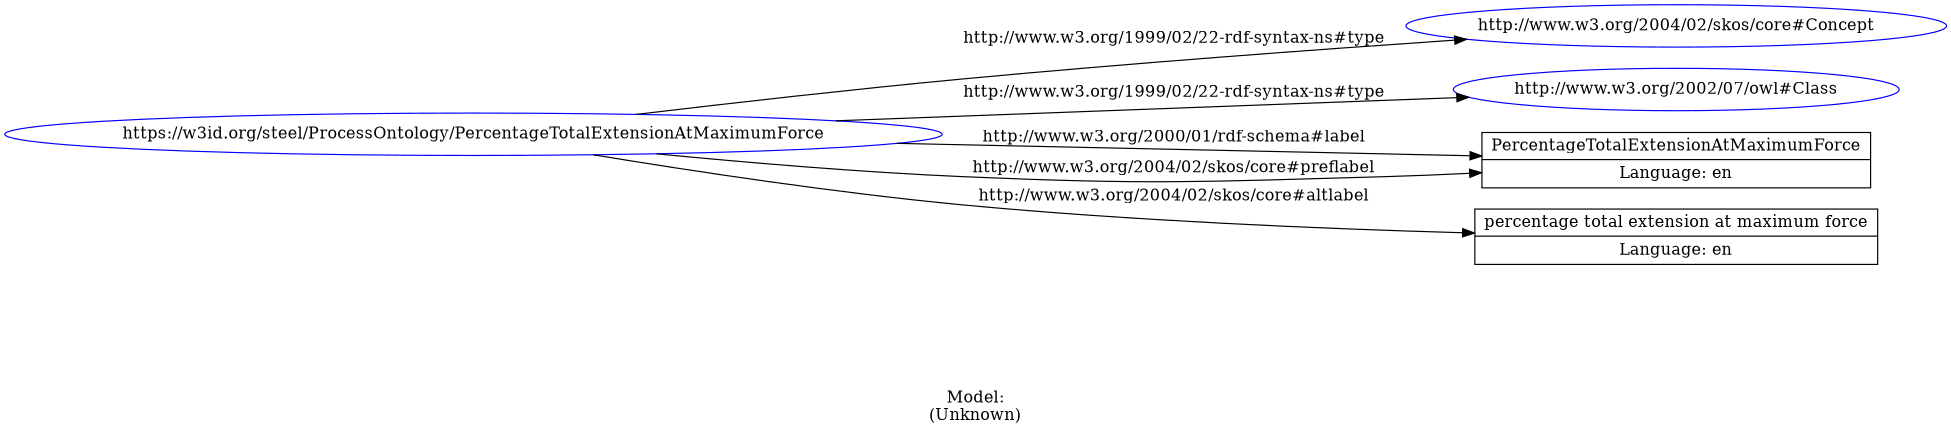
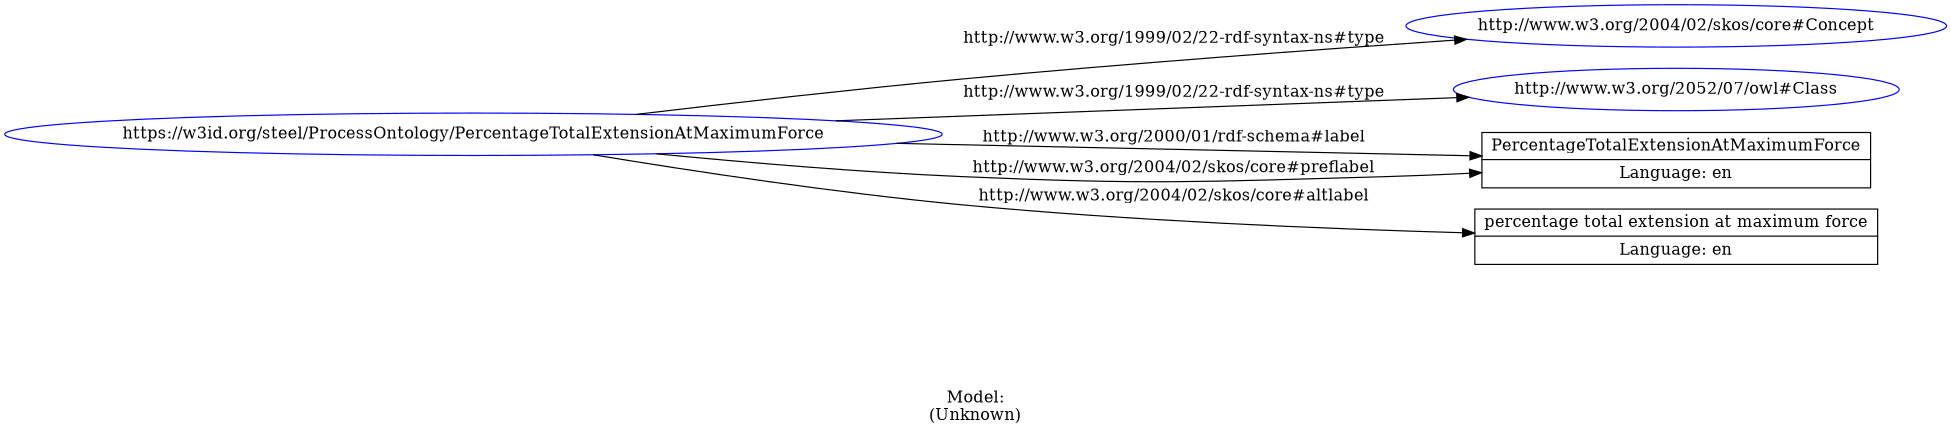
(1676, 90) -> (1676, 90)
